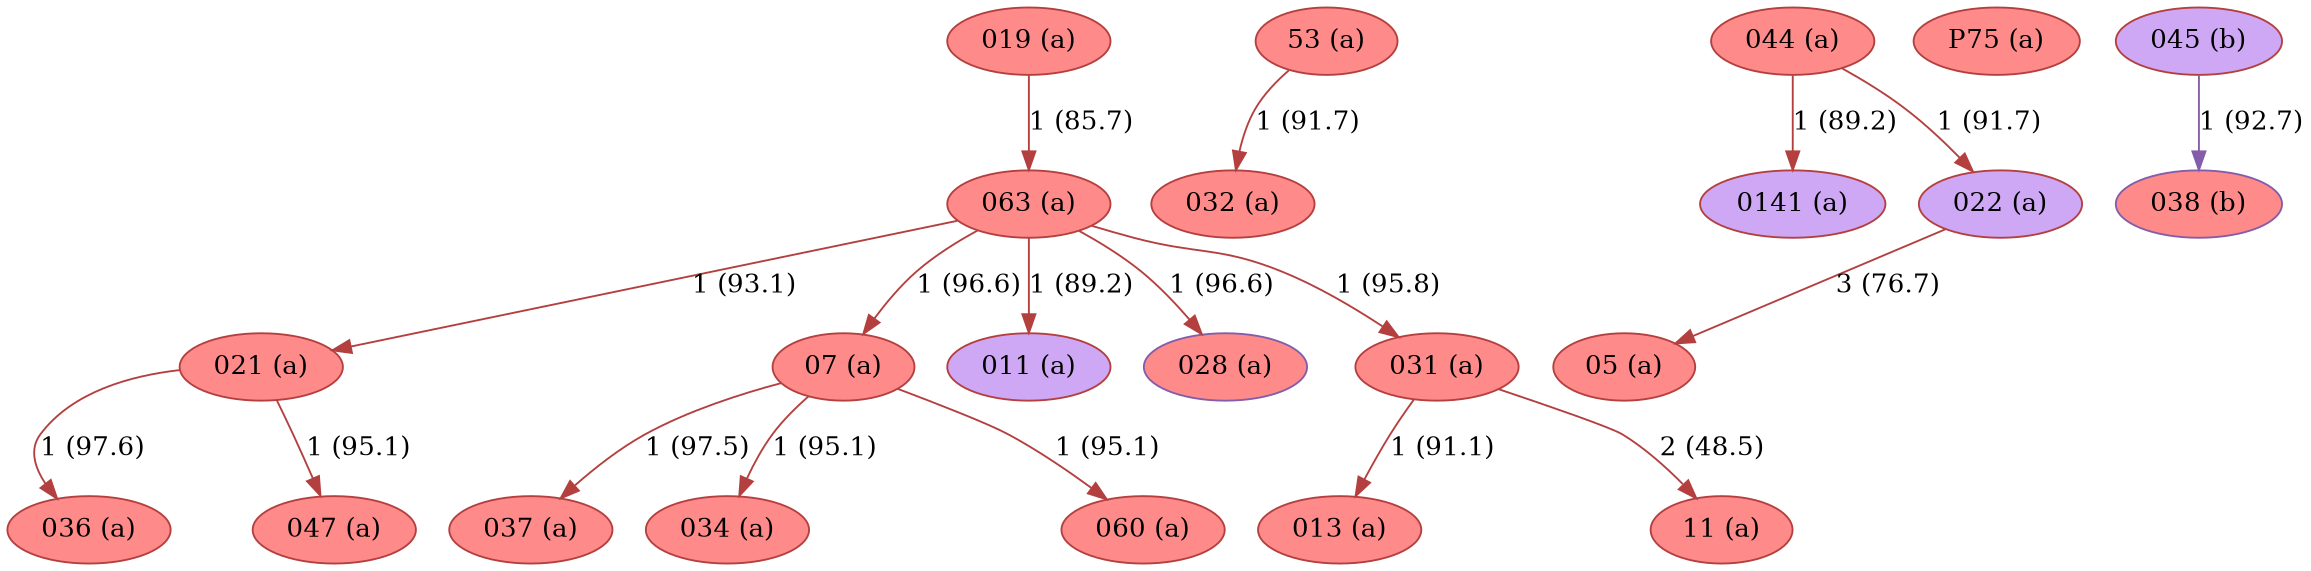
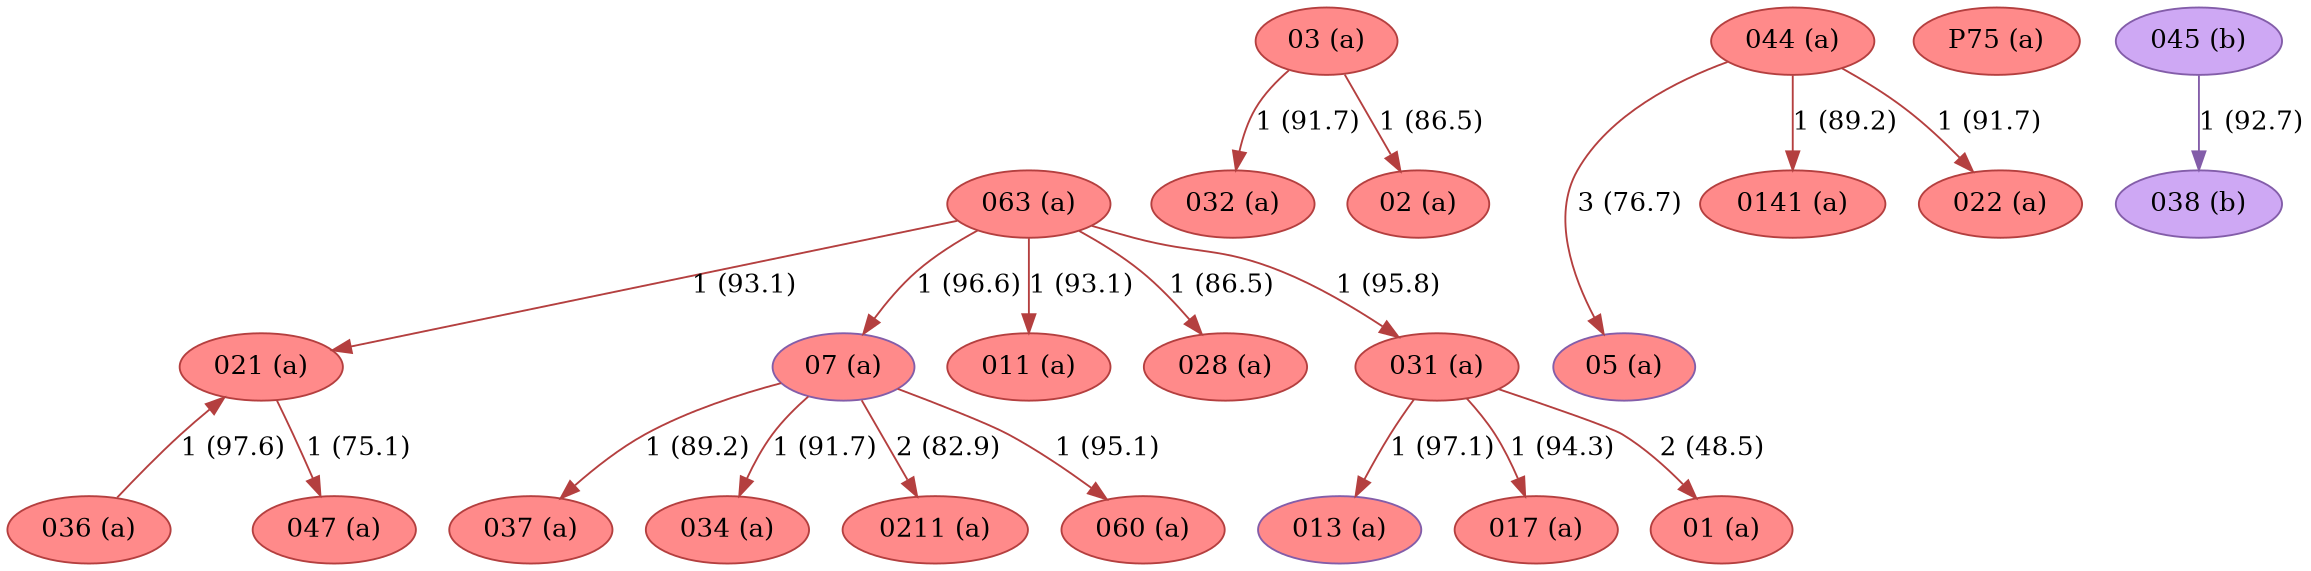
(1029, 41) -> none
(1327, 41) -> (1327, 41)
(2199, 41) -> (2199, 41)
none -> (1418, 204)
(1793, 204) -> (1793, 204)
(2000, 204) -> (2000, 204)
(2199, 204) -> (2199, 204)
(1819, 283) -> (1587, 156)
(1081, 286) -> (1081, 286)
(1222, 286) -> (1222, 286)
(844, 367) -> (844, 367)
(1029, 367) -> (1029, 367)
(1225, 367) -> (1225, 367)
(1624, 367) -> (1624, 367)
(80, 400) -> (162, 452)
(359, 448) -> (359, 448)
(697, 448) -> (697, 448)
(825, 448) -> (825, 448)
(1443, 448) -> (1443, 448)
none -> (935, 530)
(1340, 530) -> (1340, 530)
none -> (1536, 530)
(1722, 530) -> (1722, 530)
